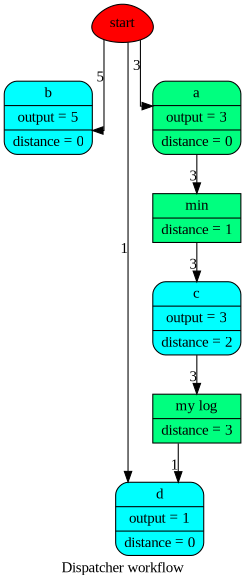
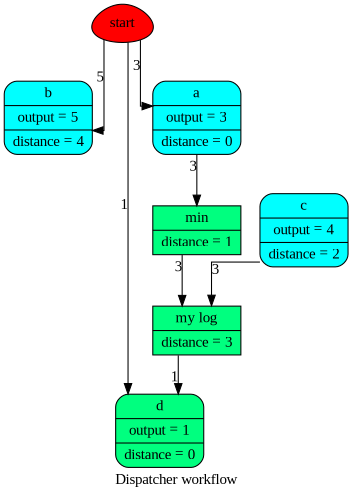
(197, 118) -> (197, 118)
(48, 142) -> (48, 142)
(197, 257) -> (182, 275)
(197, 318) -> (304, 230)
(160, 519) -> (160, 431)
